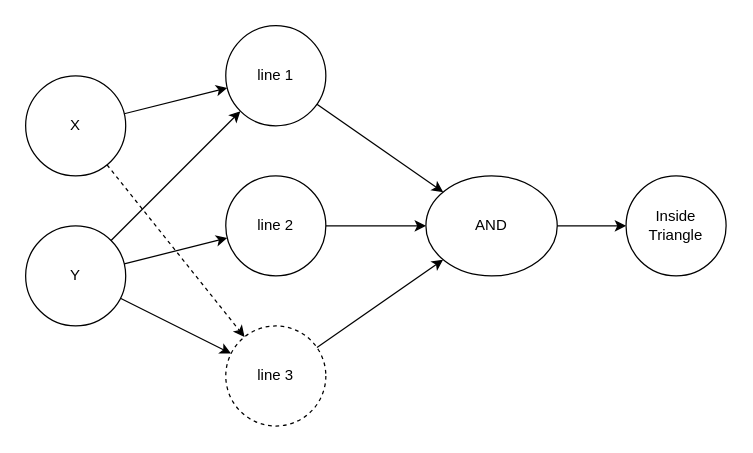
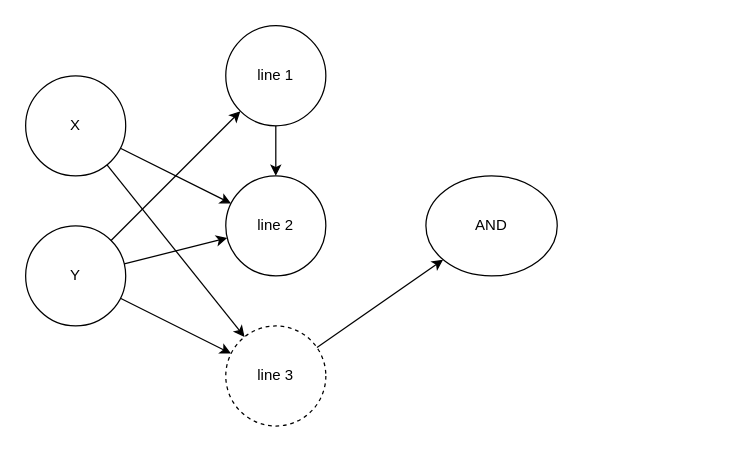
(172, 102) -> (172, 174)
(376, 145) -> (276, 147)
(372, 226) -> none
(587, 226) -> none
(676, 226) -> none
(174, 248) -> (174, 248)
